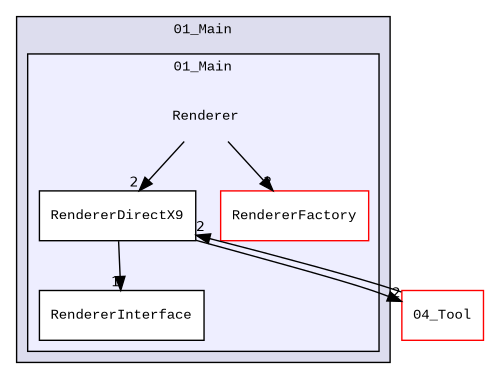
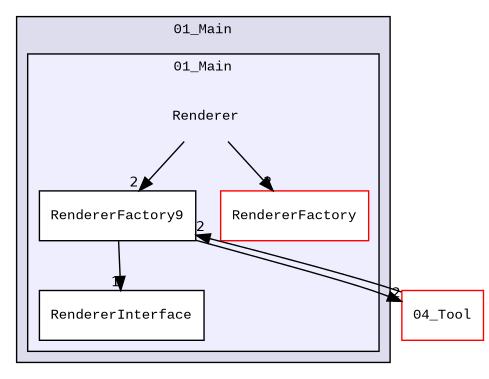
(118, 216) -> (118, 216)
